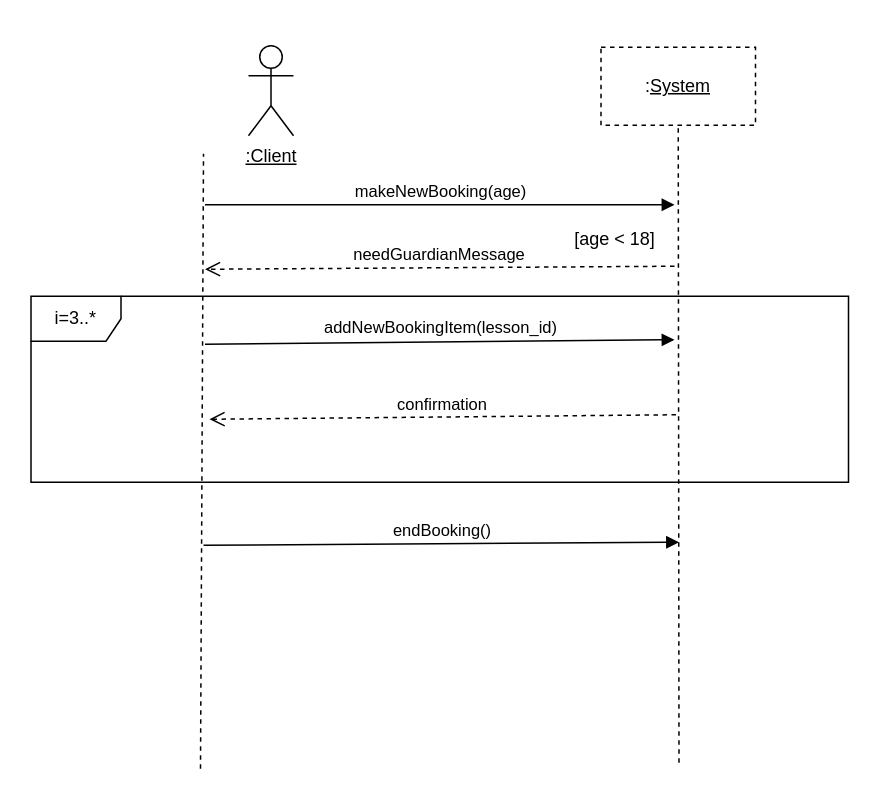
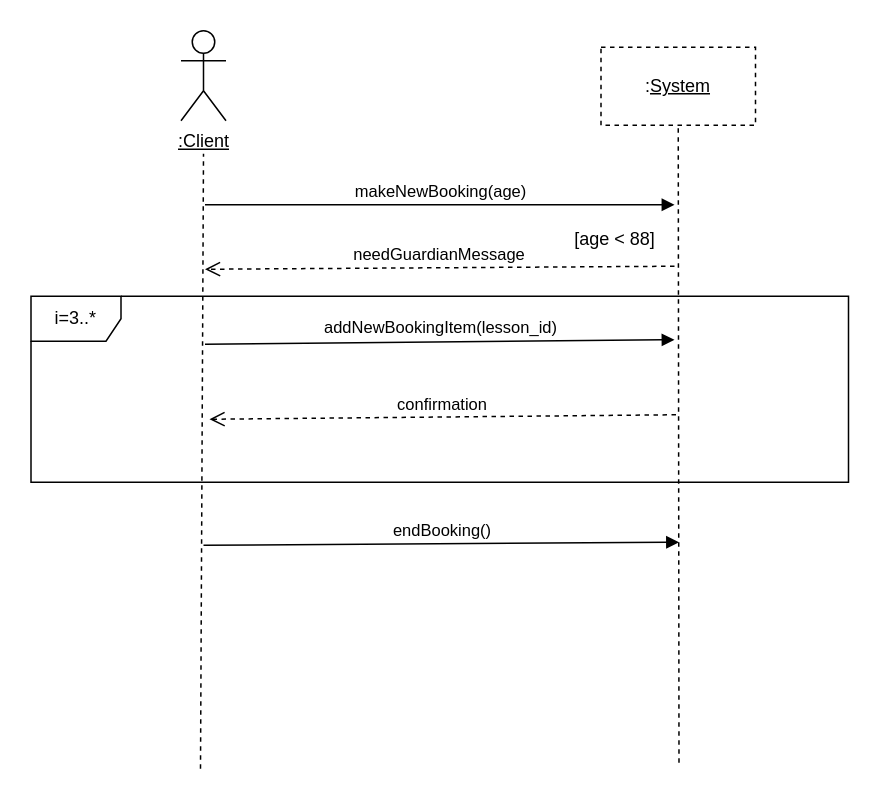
(271, 91) -> (203, 76)
(615, 239) -> (615, 239)
